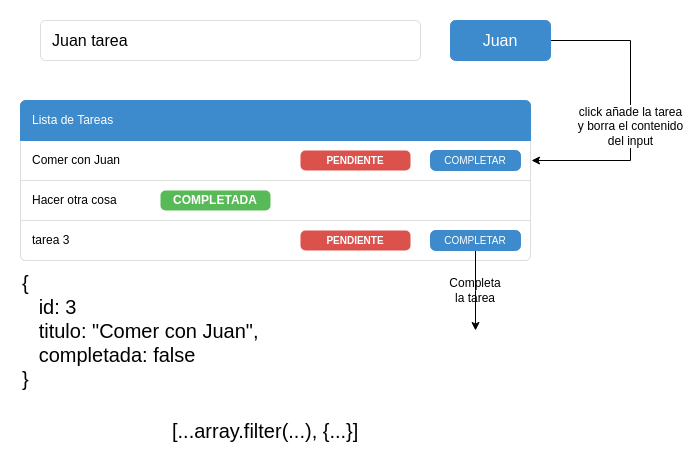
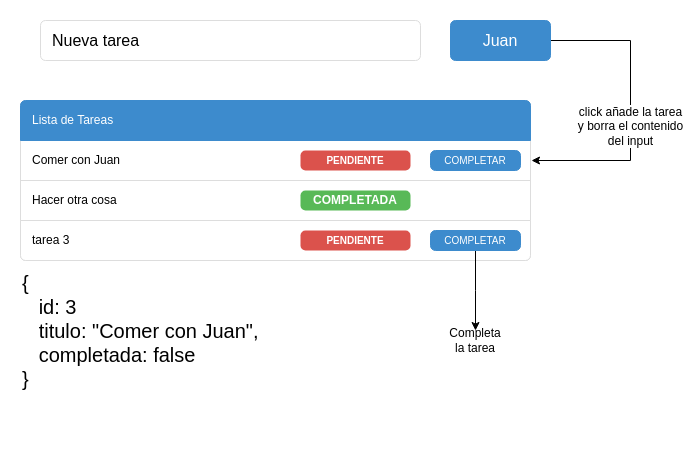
(95, 41) -> (100, 41)
(216, 201) -> (356, 201)
(476, 291) -> (476, 341)
(341, 431) -> none
